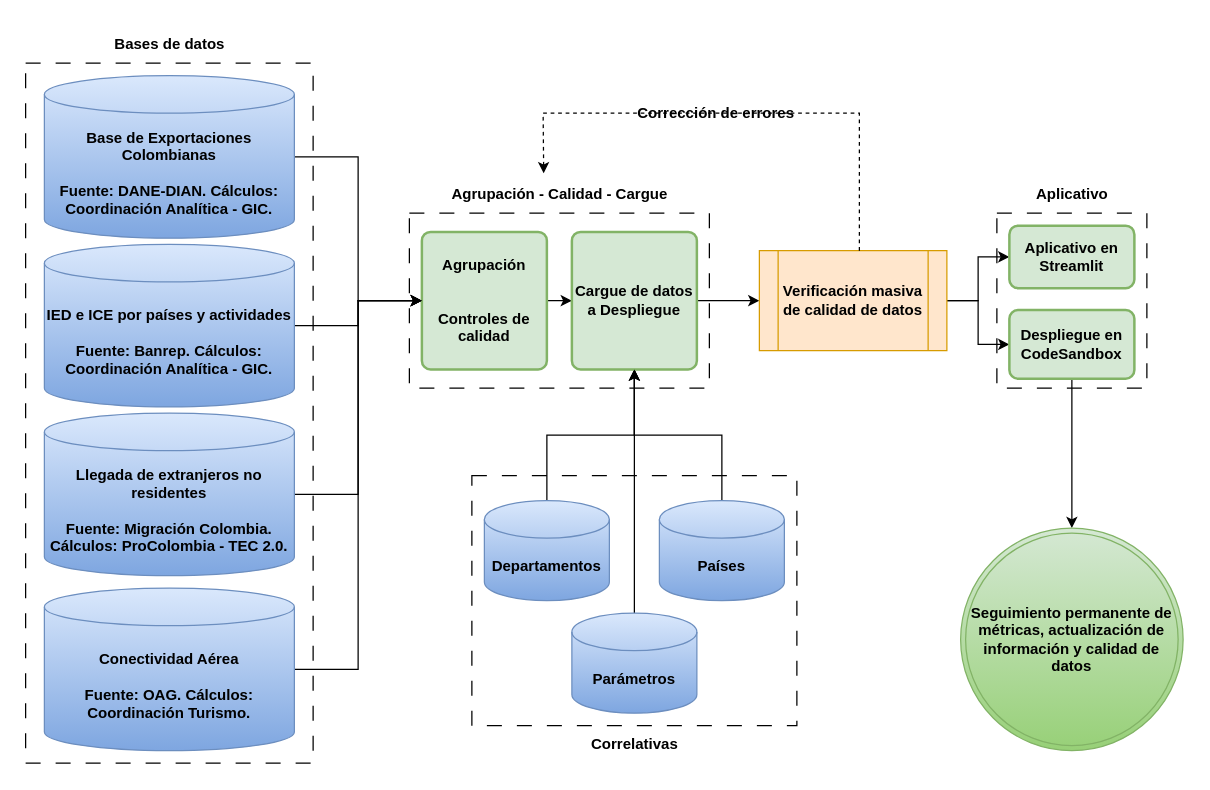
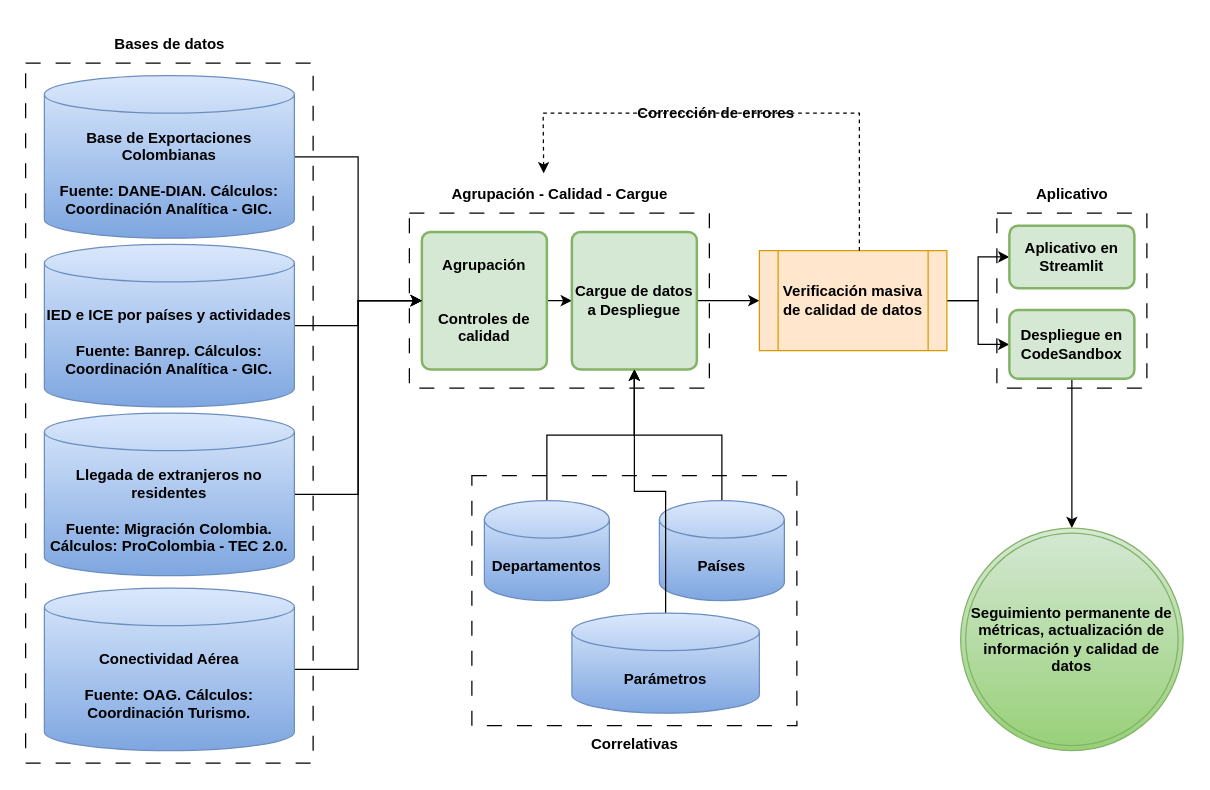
(634, 663) -> (666, 663)
